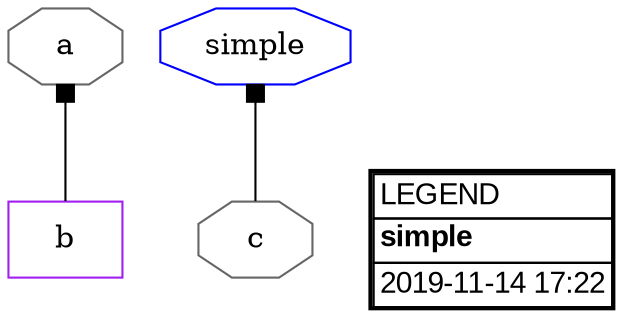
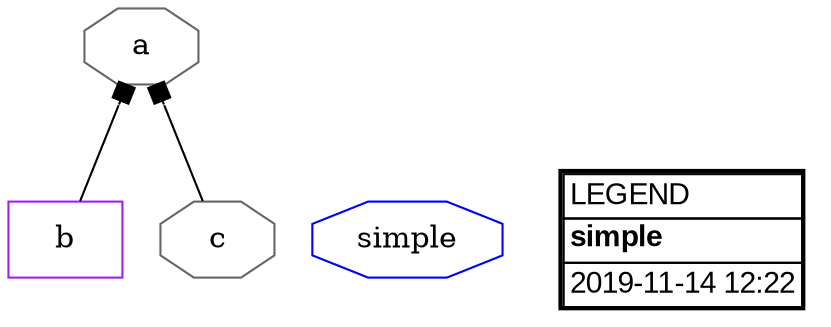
(255, 154) -> (183, 153)
(493, 284) -> (683, 284)
